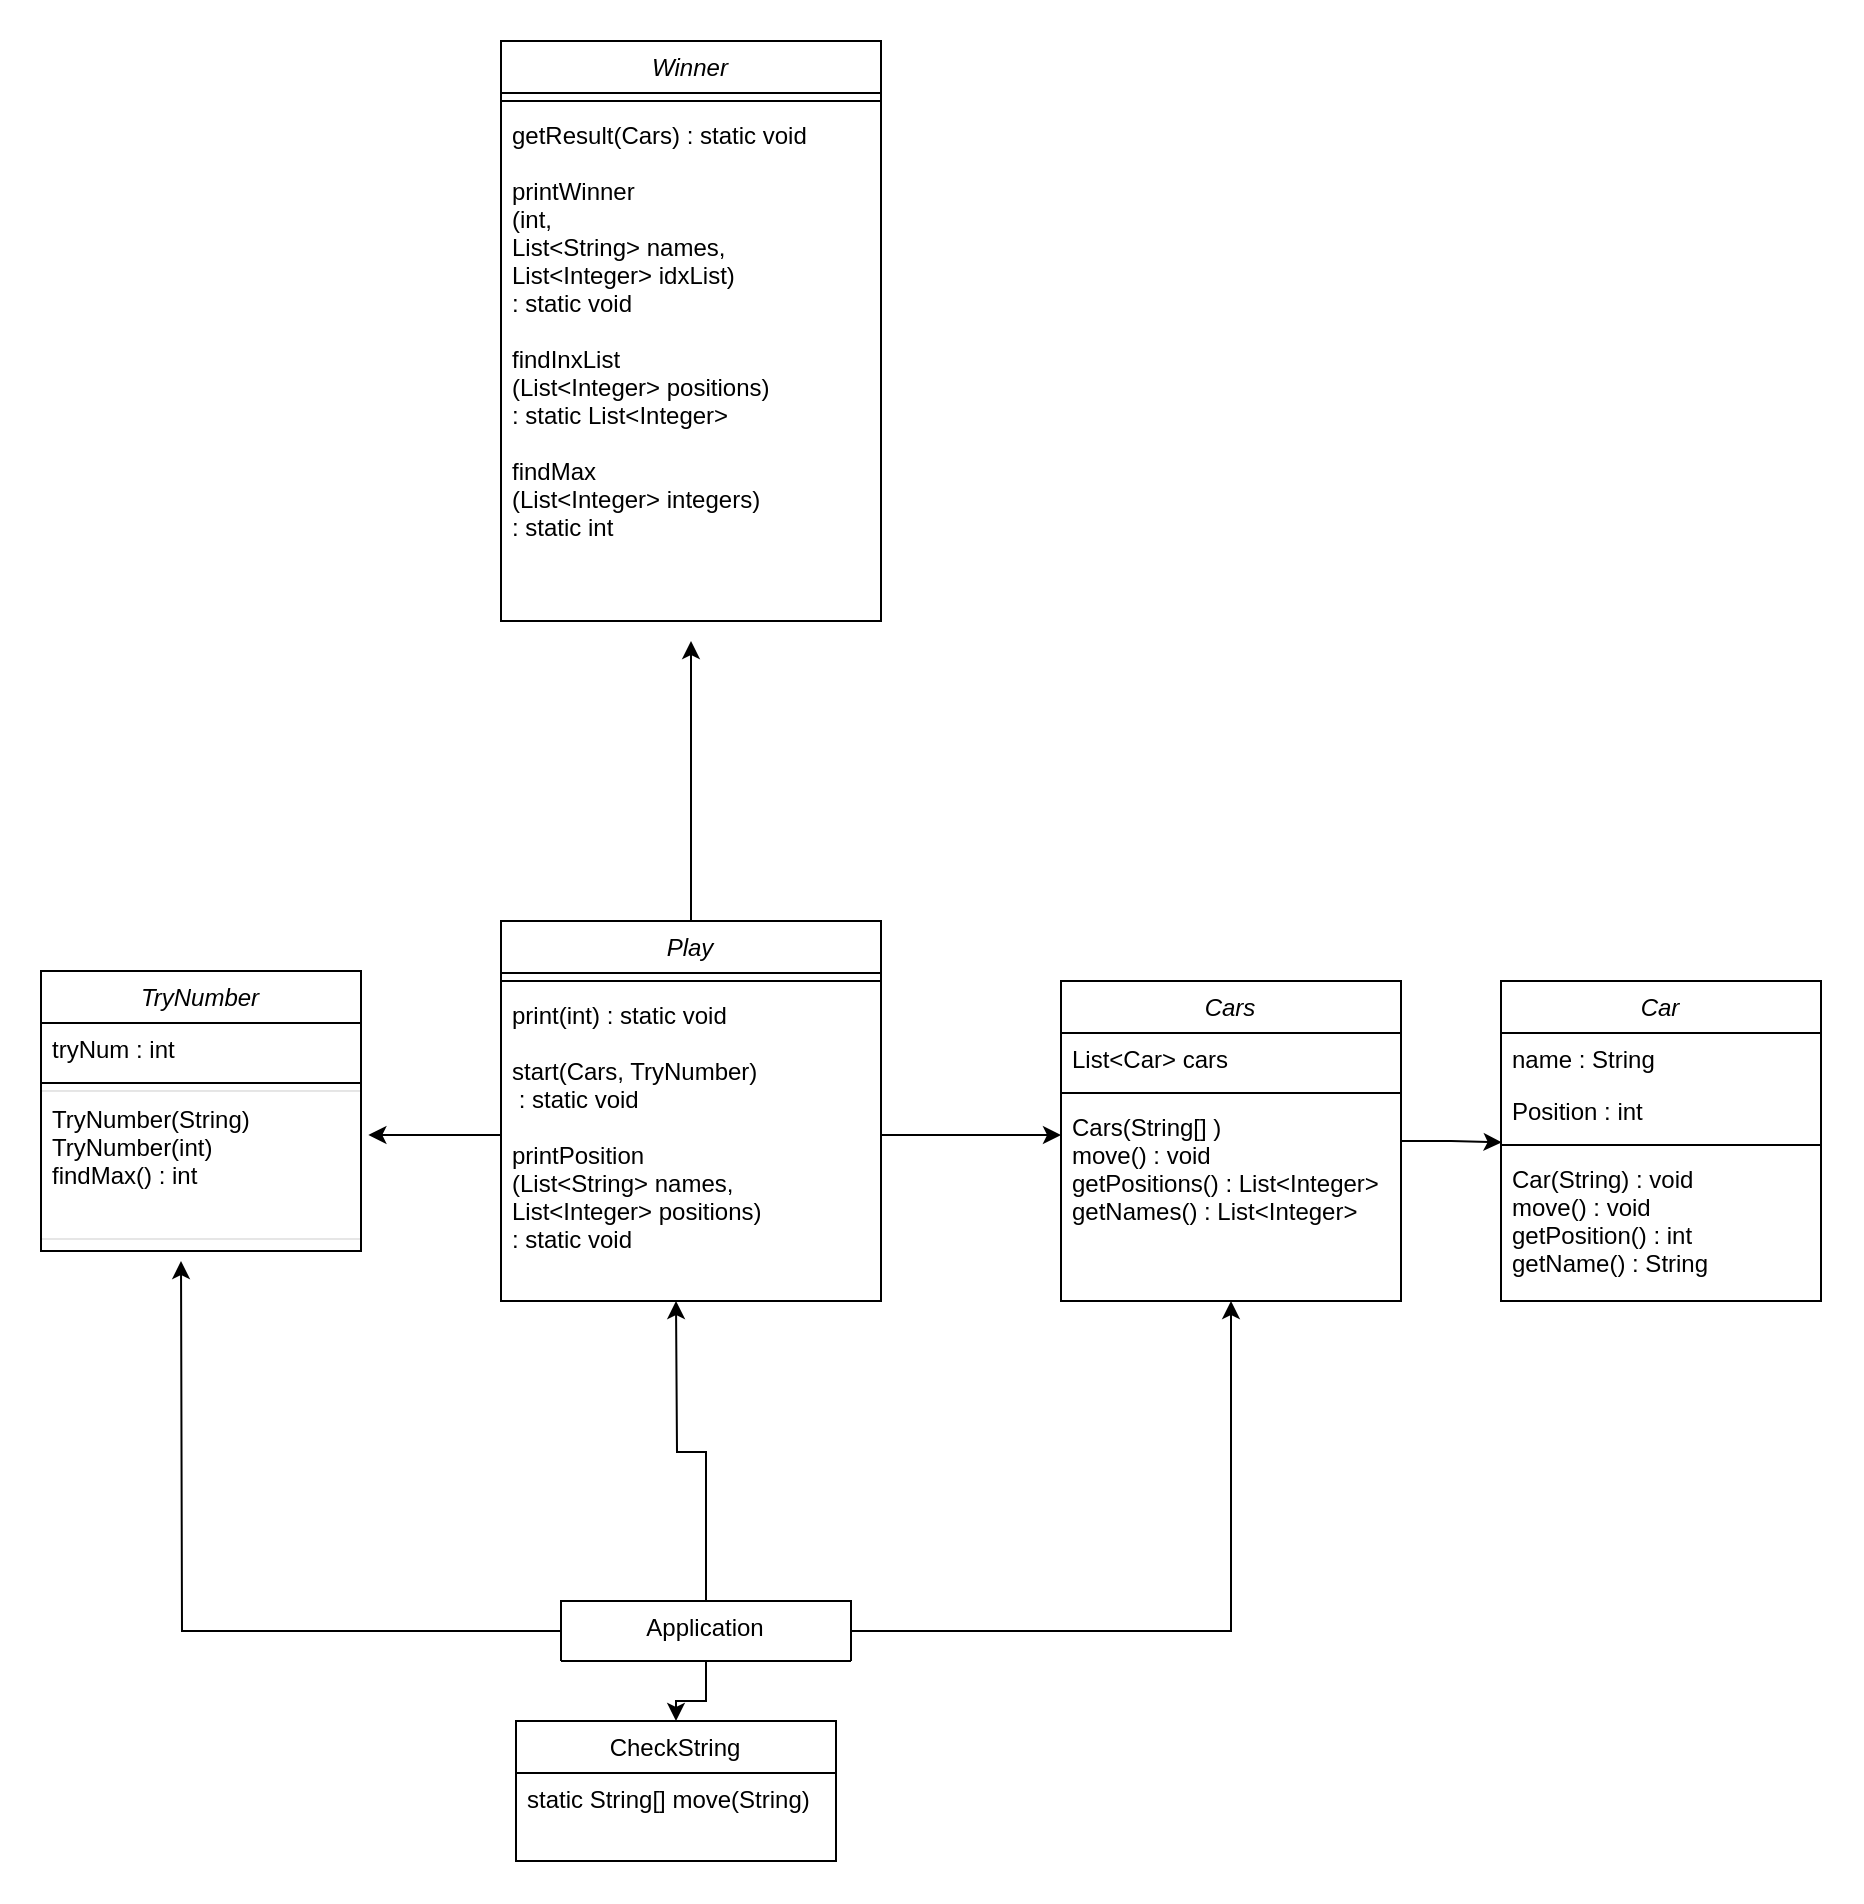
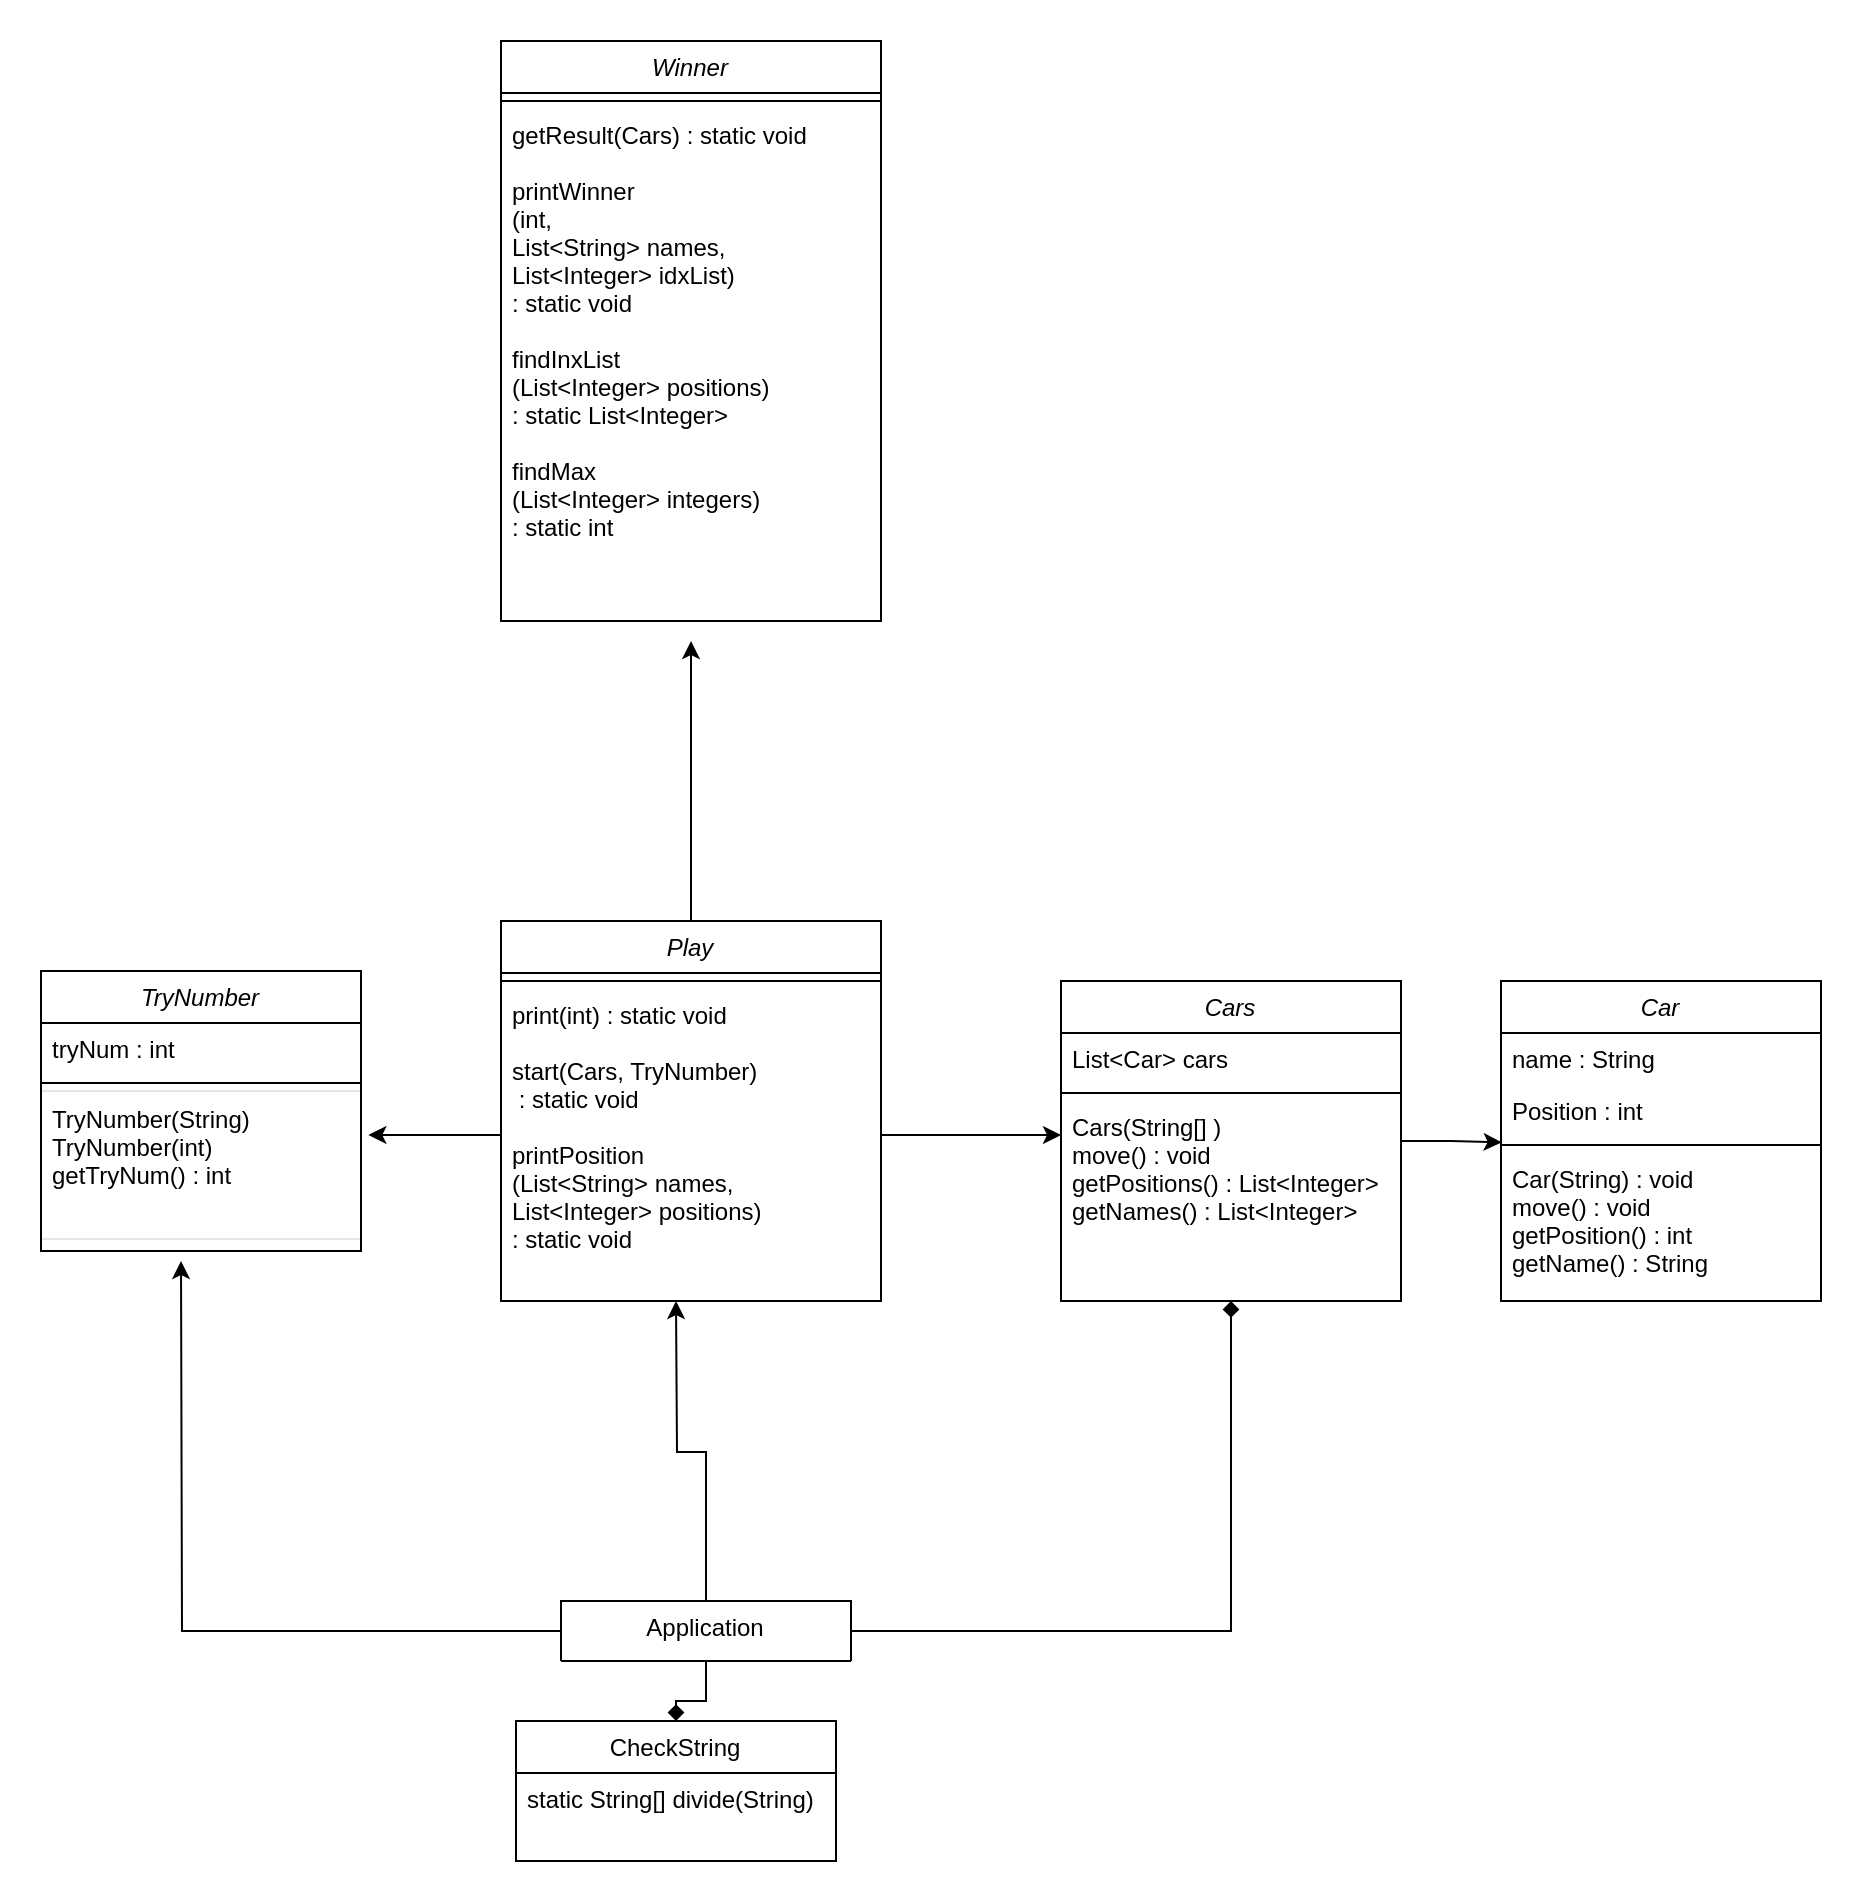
(163, 1120) -> (163, 1120)
(1231, 1316) -> (1231, 1317)
(676, 1706) -> (676, 1704)
(700, 1800) -> (707, 1800)
